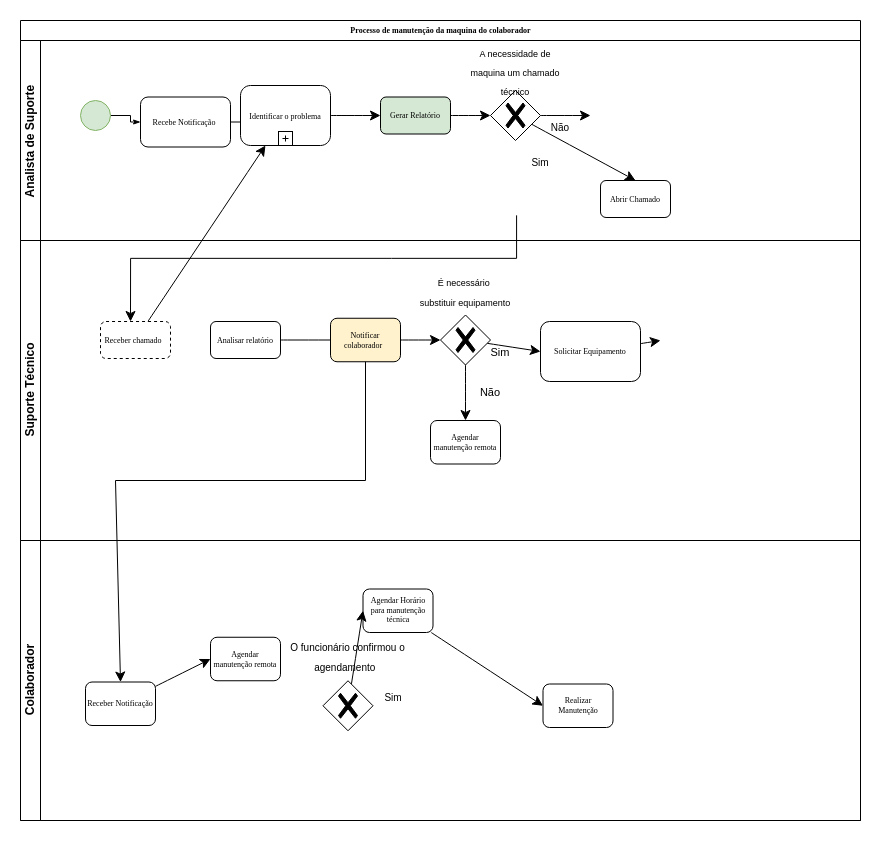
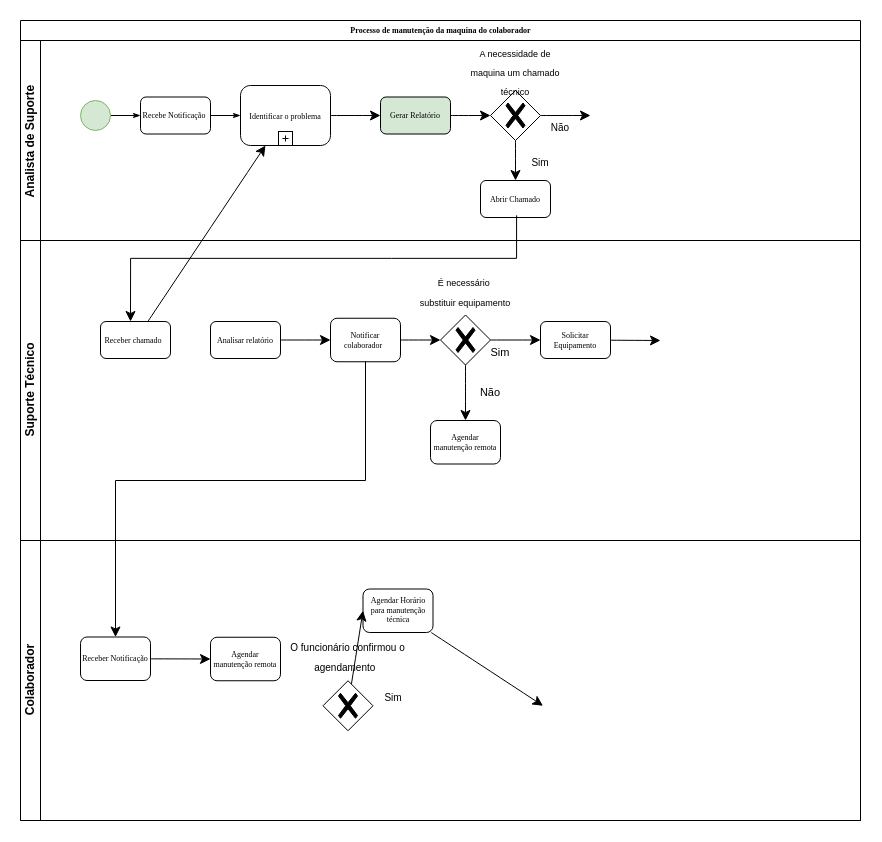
(186, 122) -> (176, 116)
(636, 199) -> (516, 199)
(136, 340) -> (136, 340)
(323, 340) -> (321, 340)
(366, 340) -> (366, 340)
(591, 352) -> (576, 340)
(121, 704) -> (116, 659)
(578, 706) -> none
